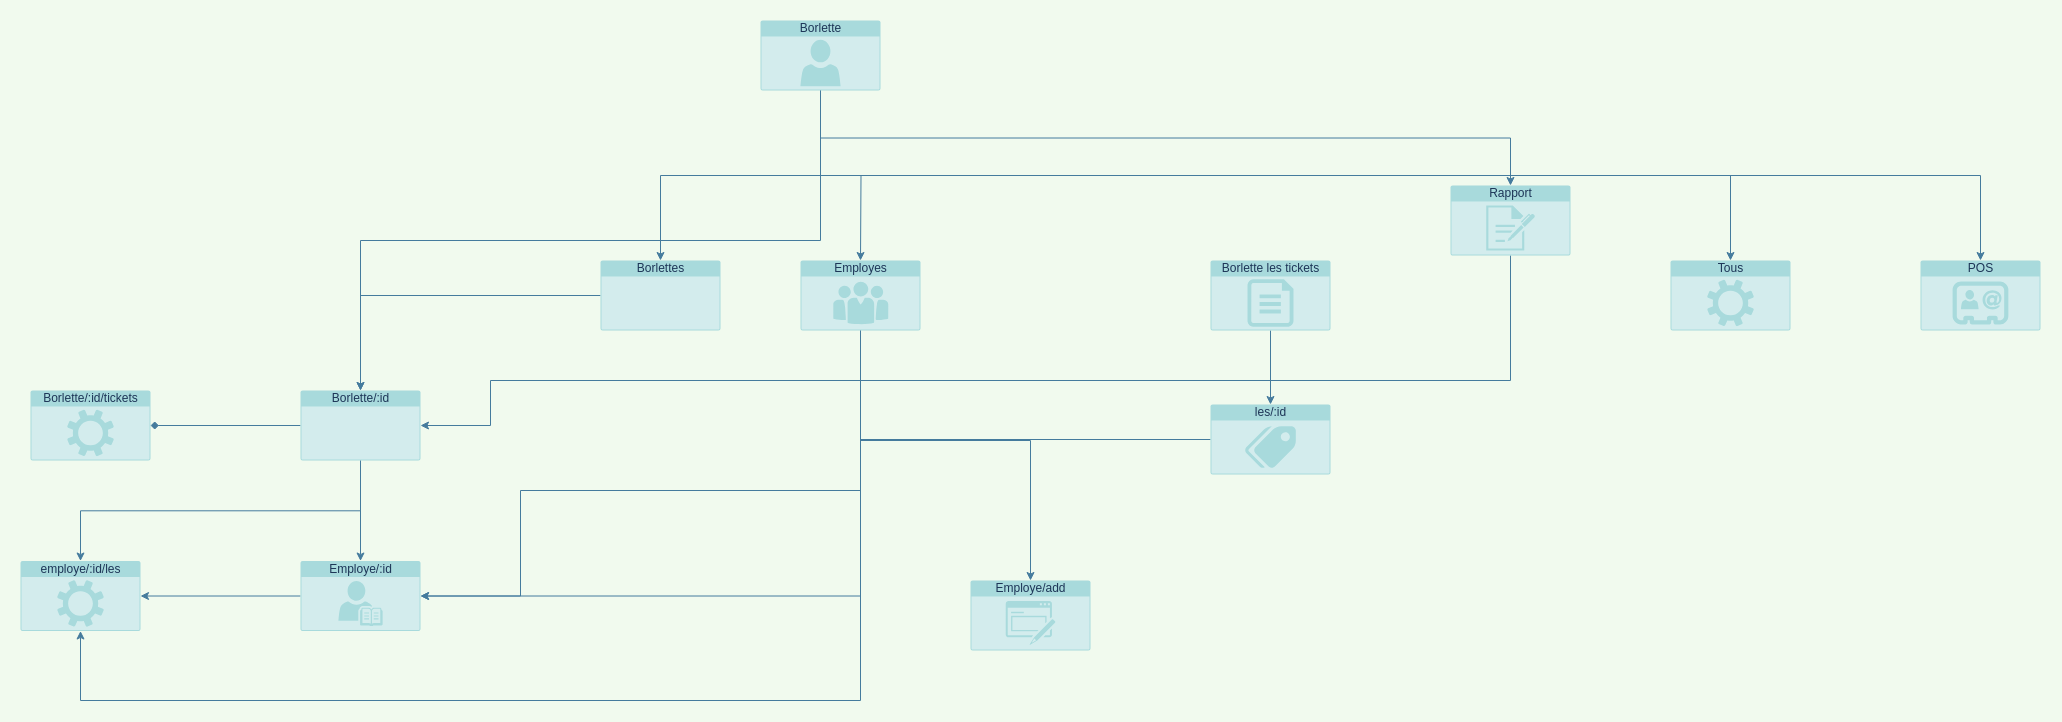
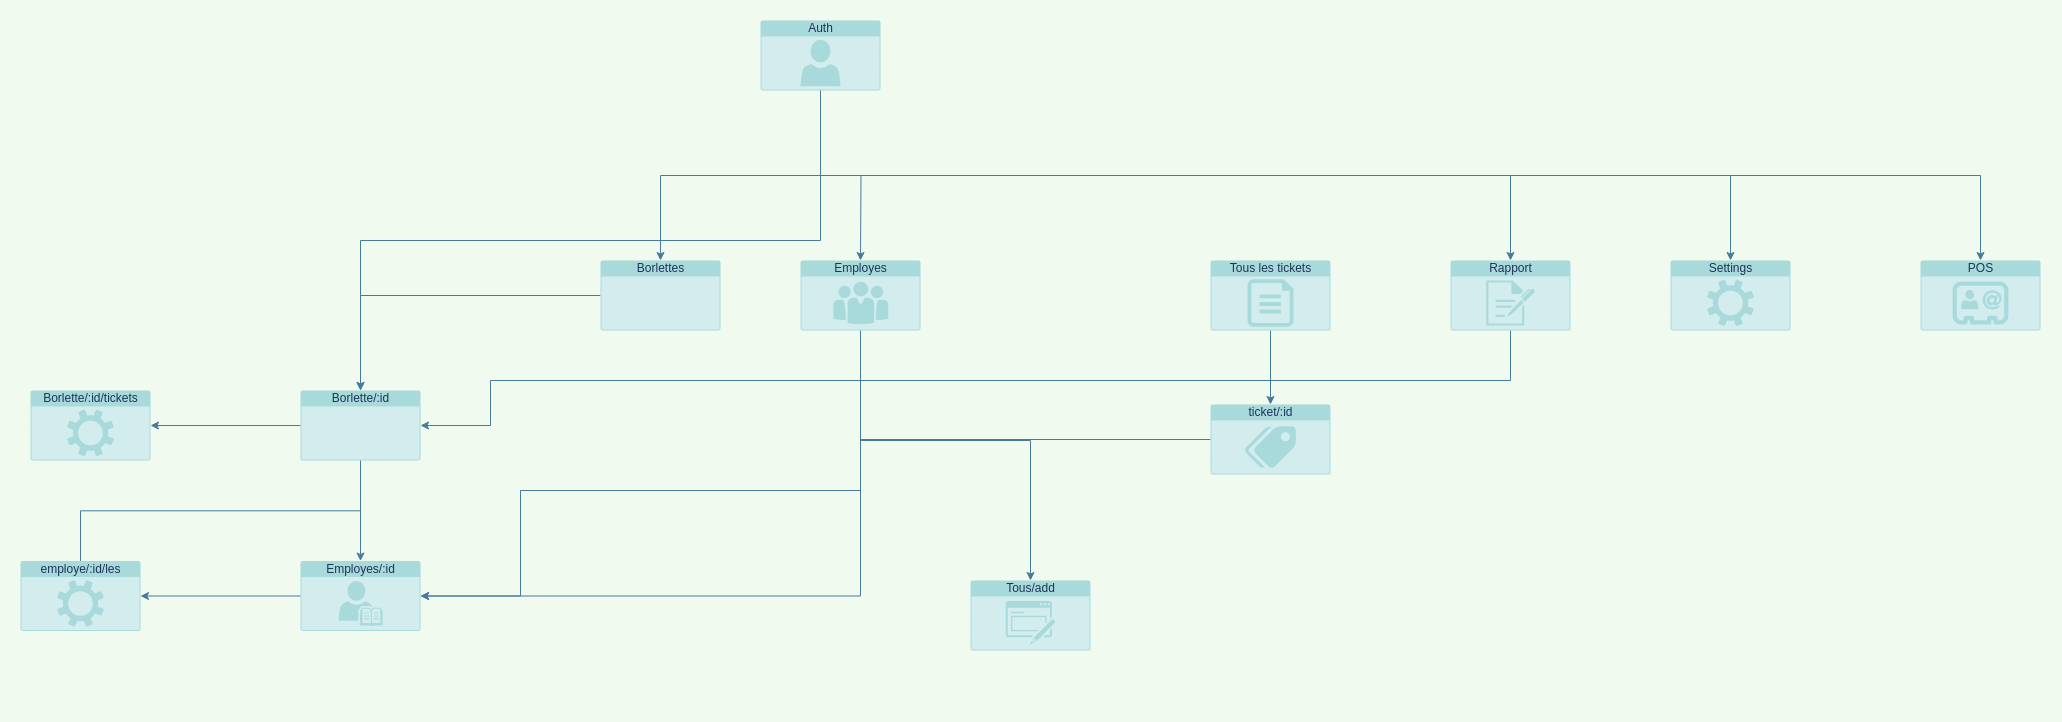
(821, 29) -> (821, 29)
(1511, 221) -> (1511, 296)
(1271, 269) -> (1271, 269)
(1731, 269) -> (1731, 269)
(1271, 413) -> (1271, 413)
(159, 426) -> (159, 426)
(81, 553) -> (81, 556)
(361, 570) -> (361, 570)
(1031, 589) -> (1031, 589)
(491, 701) -> none
